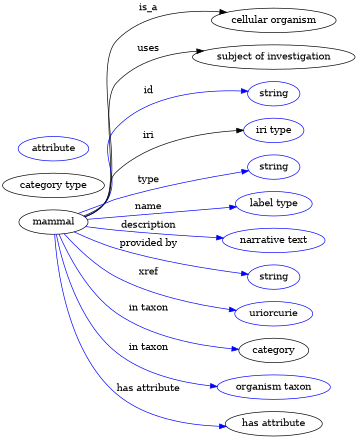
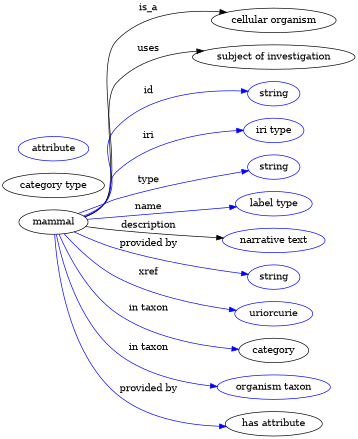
(145, 152) -> (145, 152)
(151, 233) -> (151, 233)
(148, 389) -> (148, 389)
